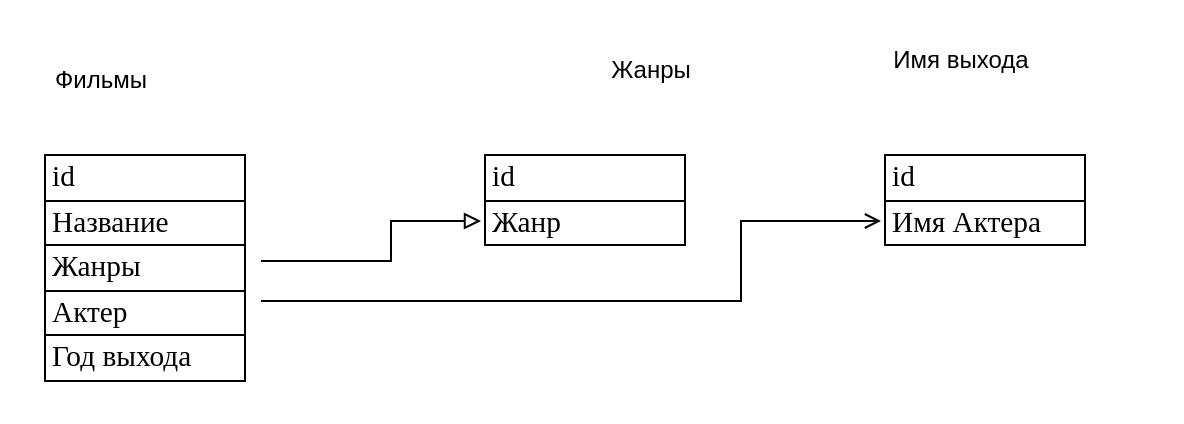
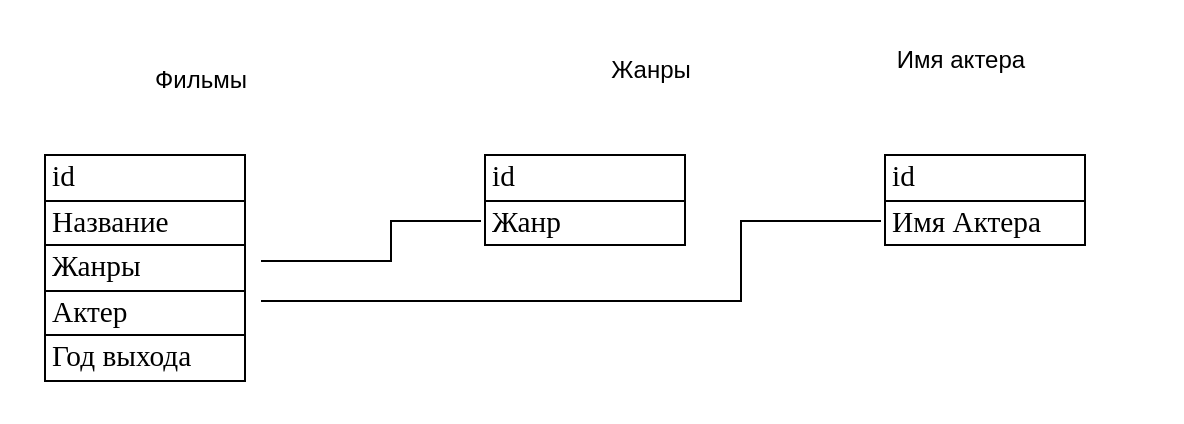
(962, 61) -> (962, 61)
(101, 81) -> (201, 81)
(463, 221) -> (471, 221)
(873, 221) -> (875, 221)
